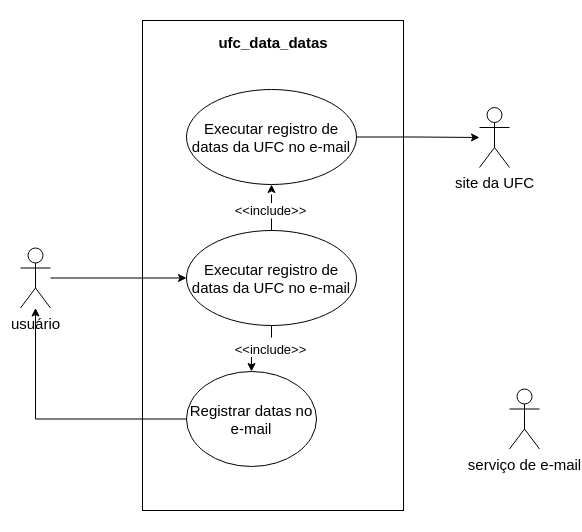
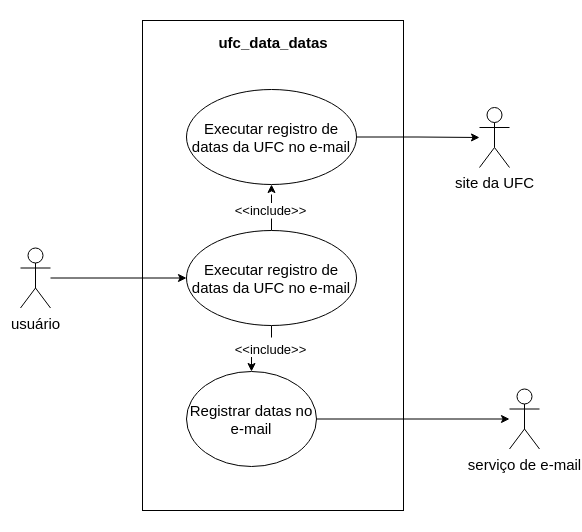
(60, 419) -> (410, 419)
